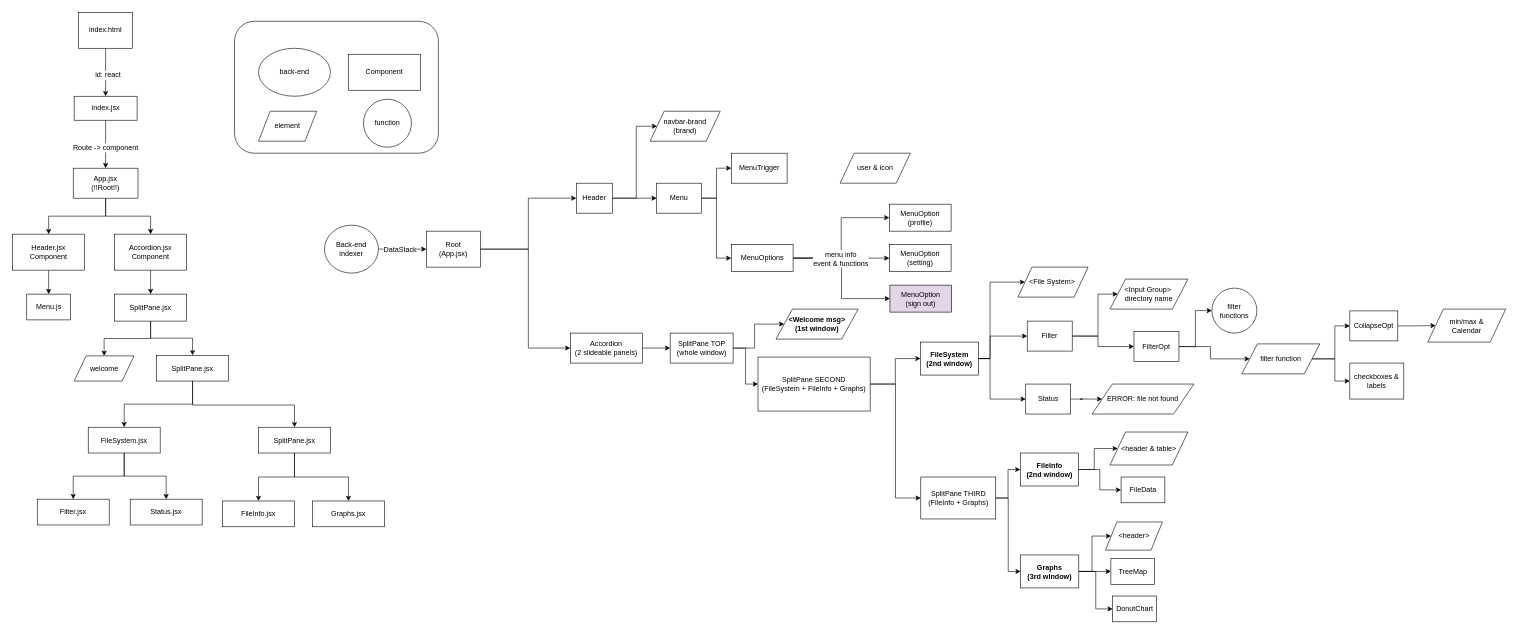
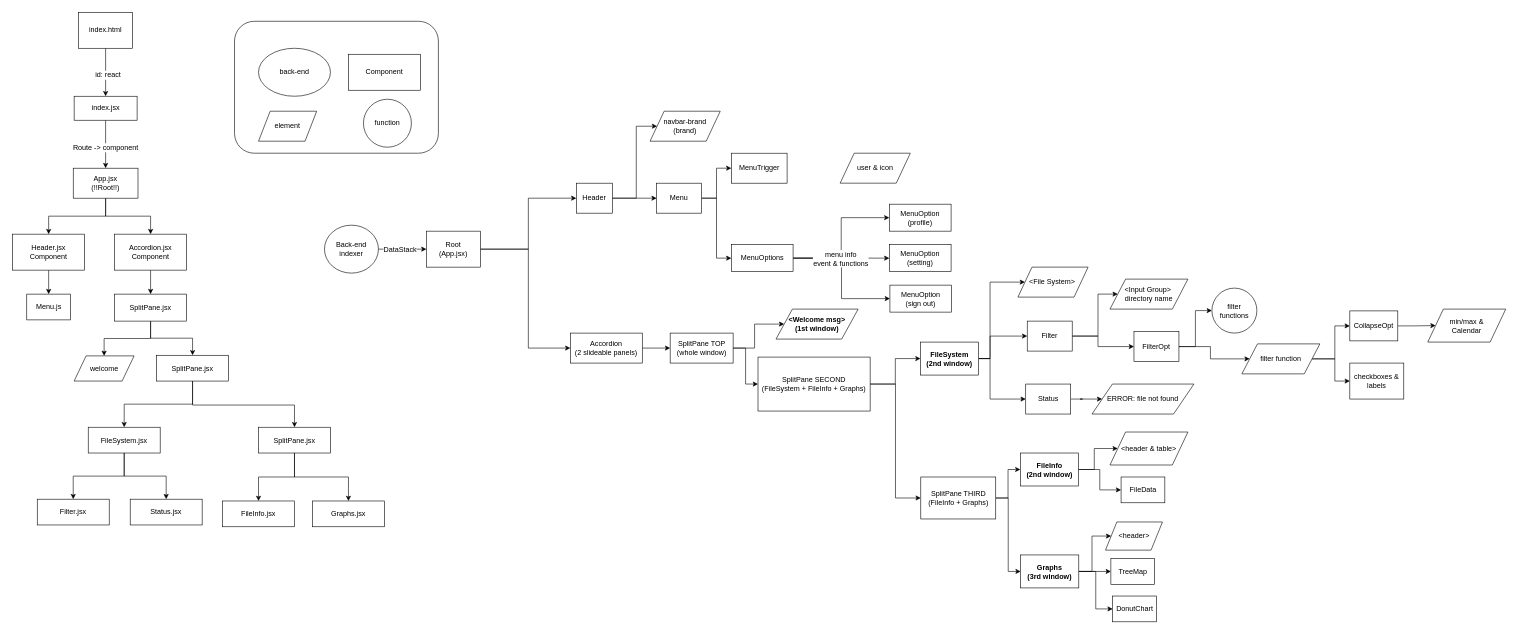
(921, 299) -> (921, 299)
